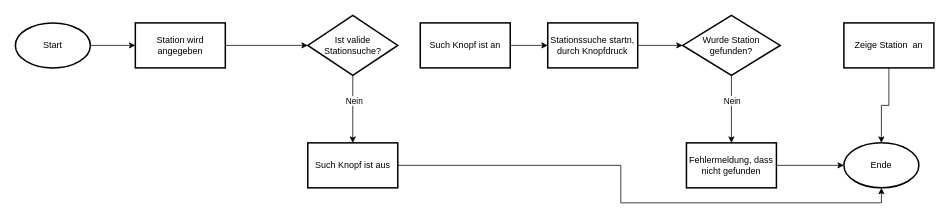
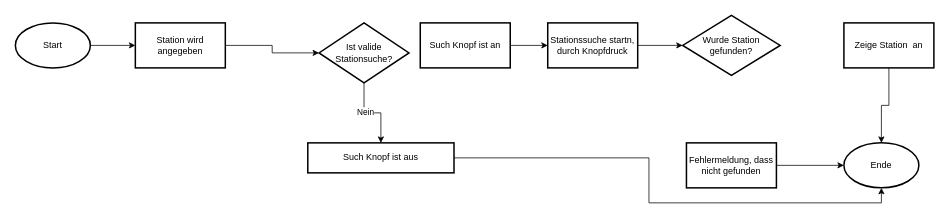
(353, 45) -> (364, 53)
(732, 107) -> none
(353, 165) -> (381, 158)
